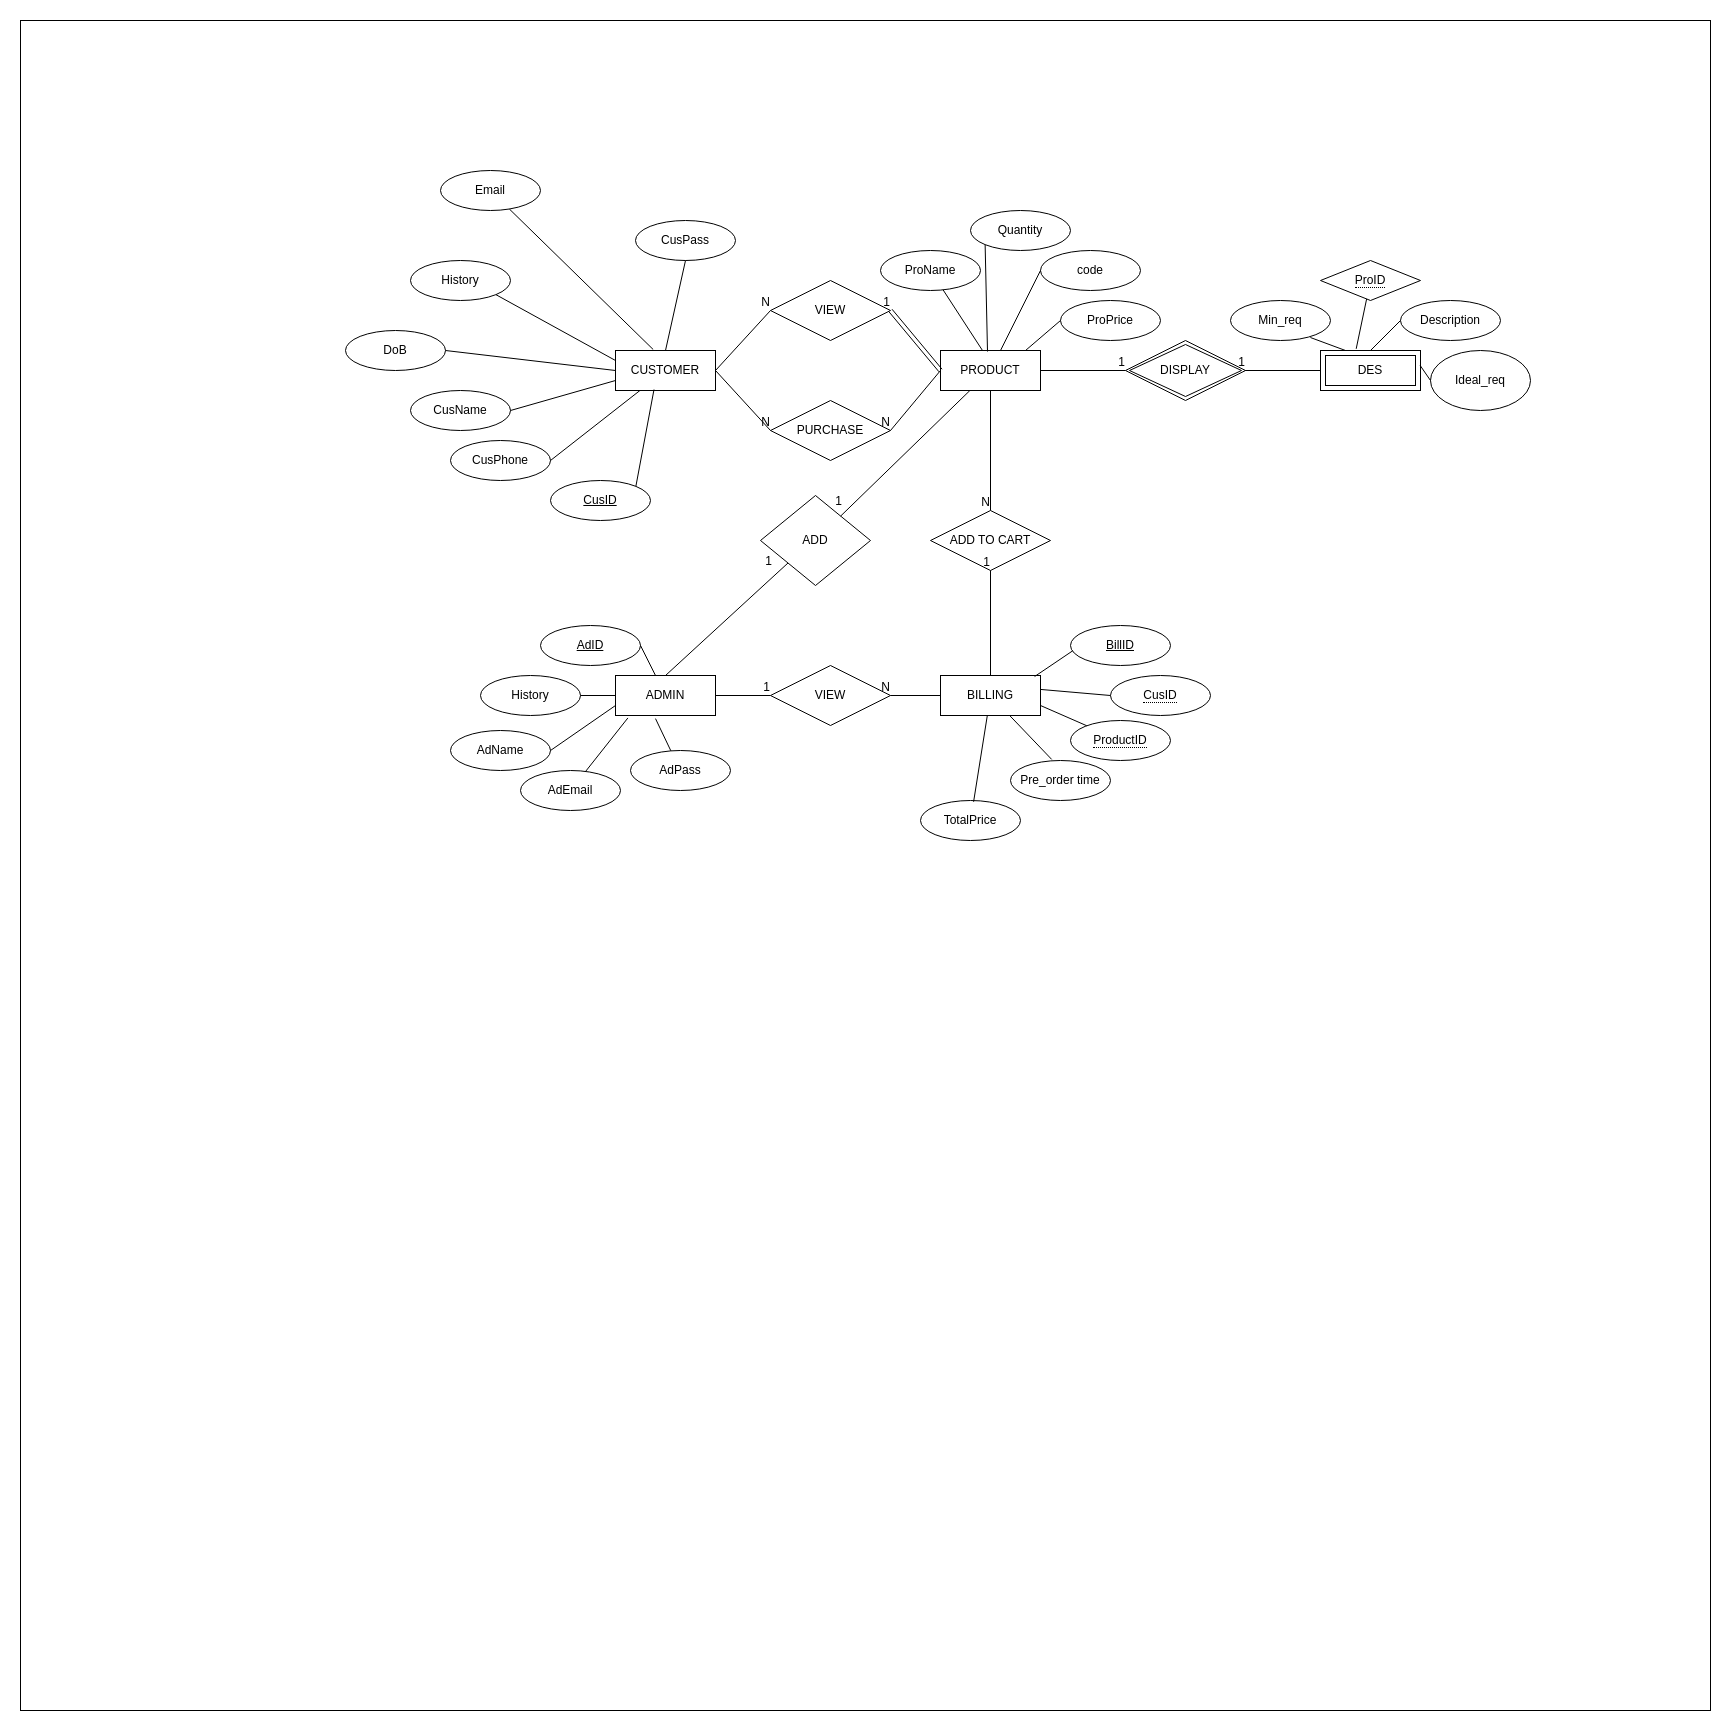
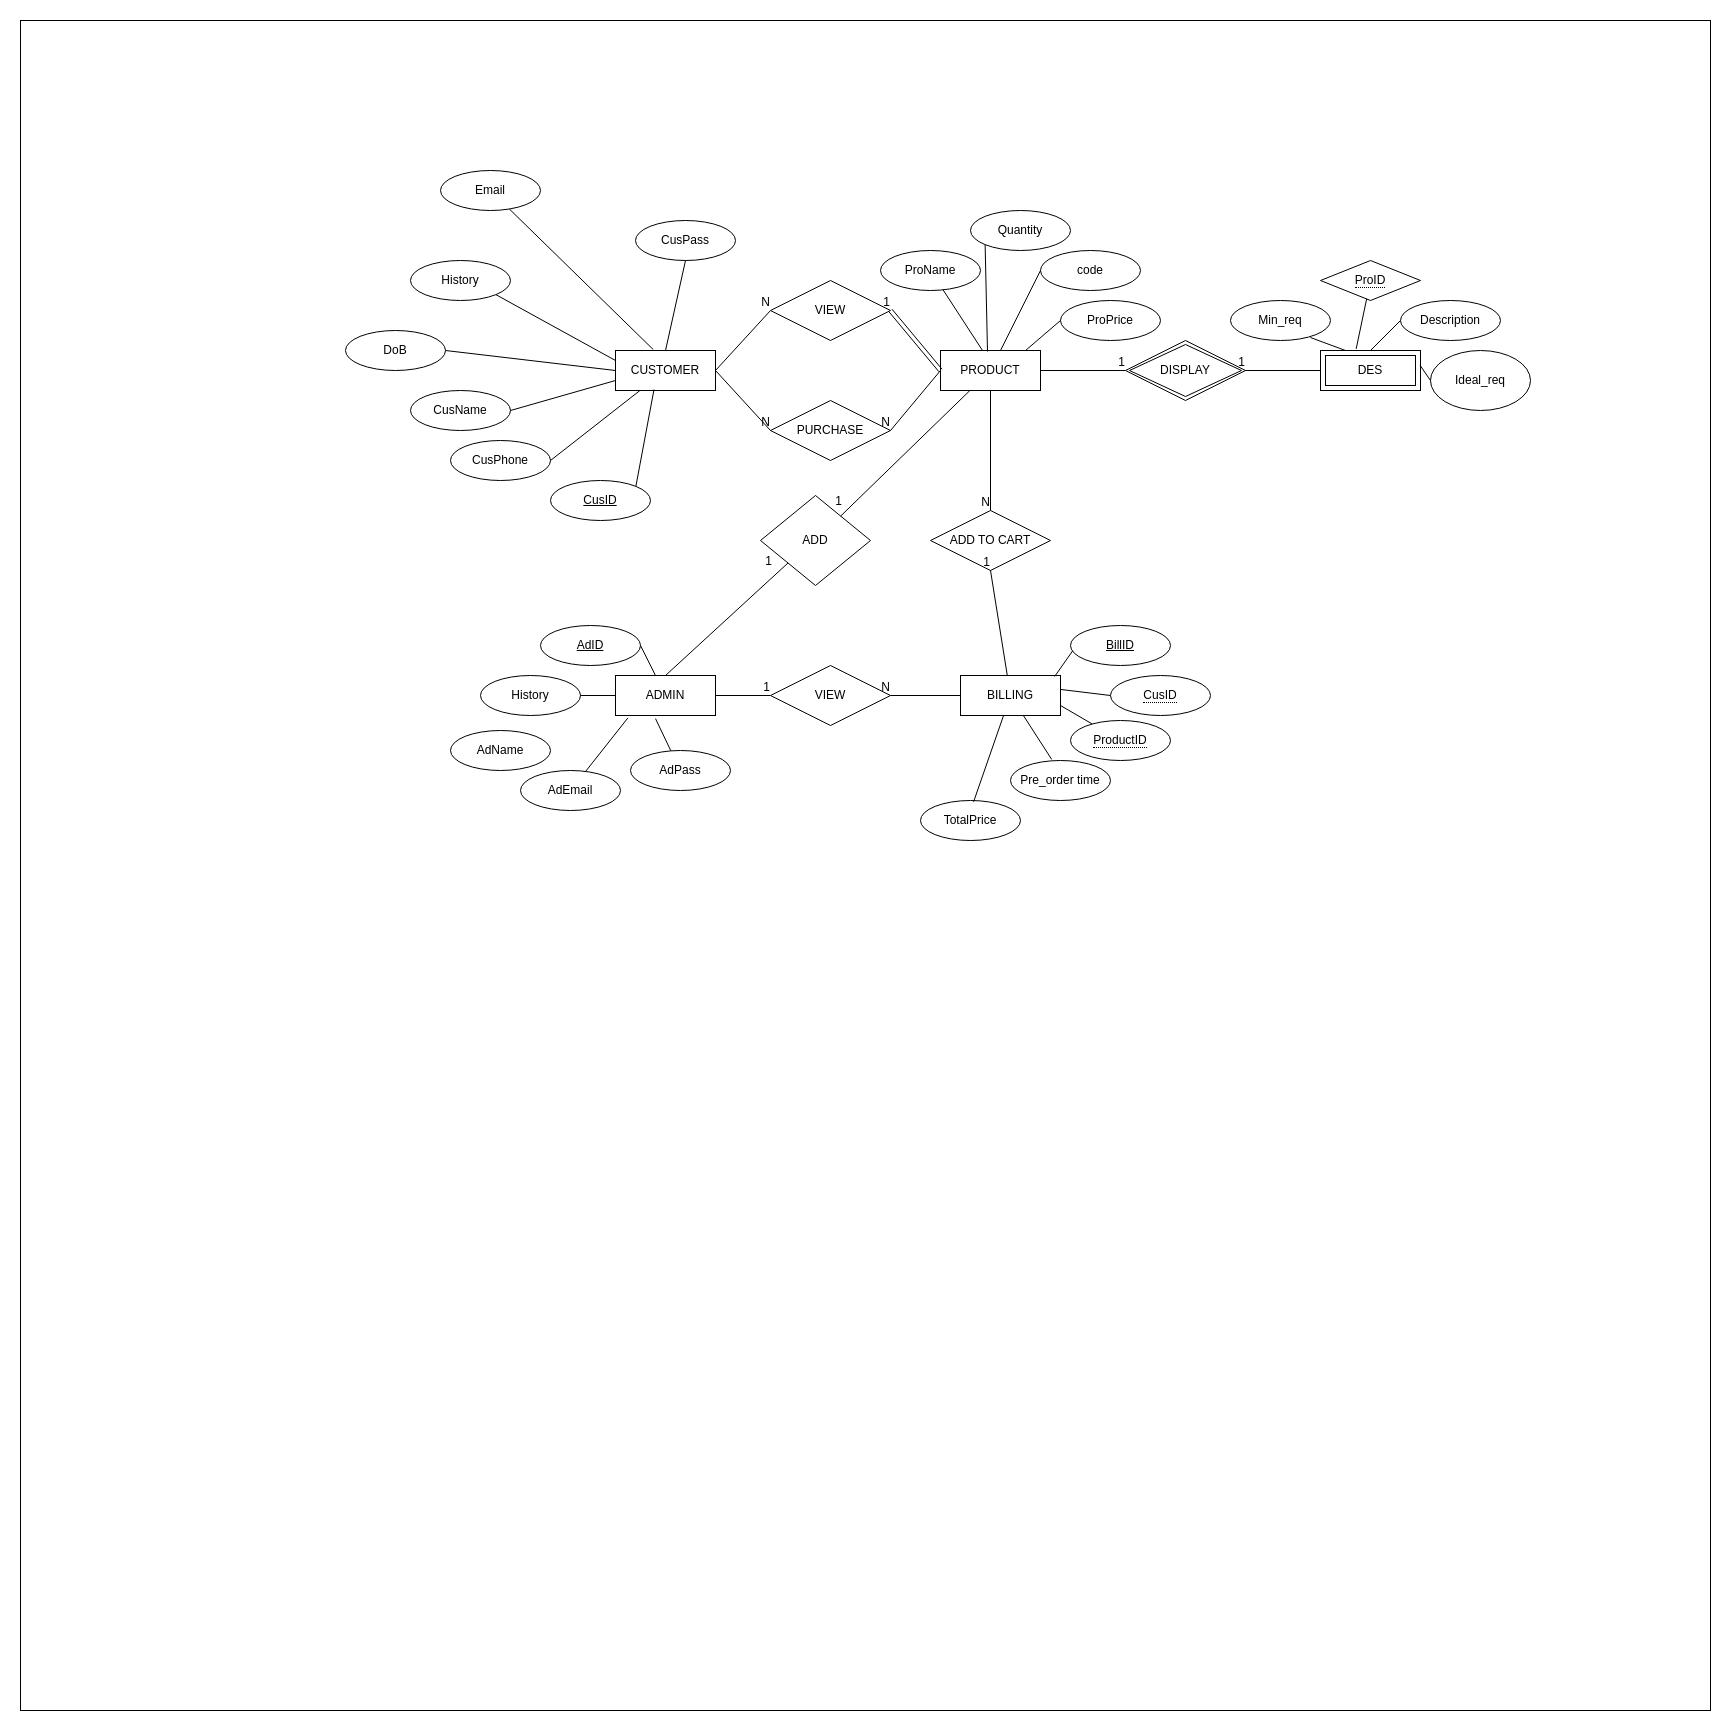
(991, 696) -> (1011, 696)
(583, 728) -> none
